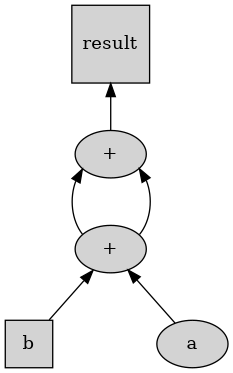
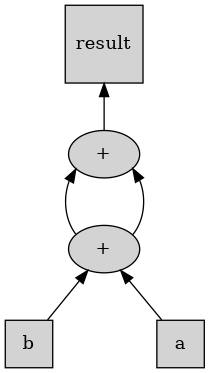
(192, 344) -> (181, 344)
